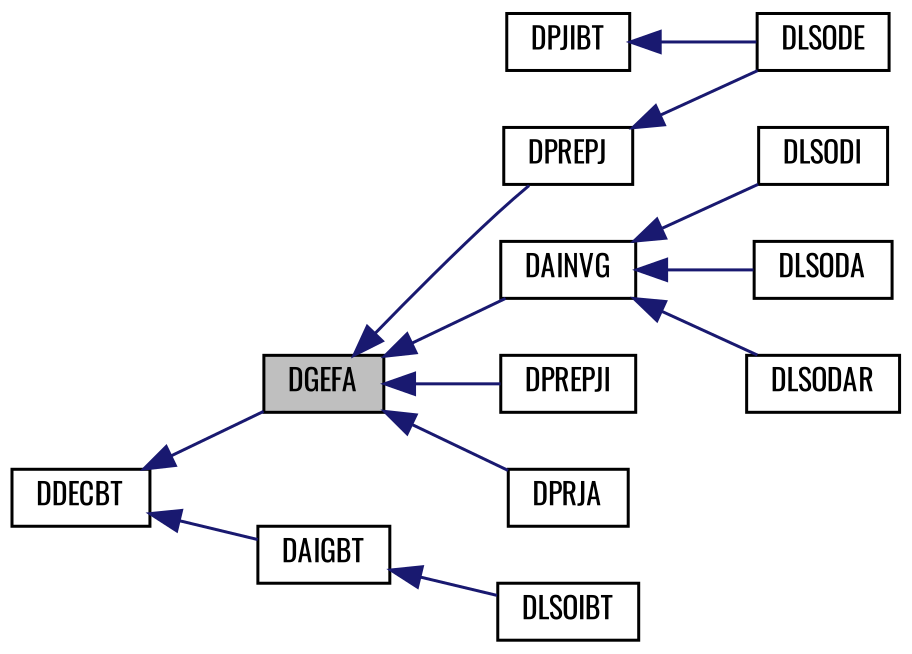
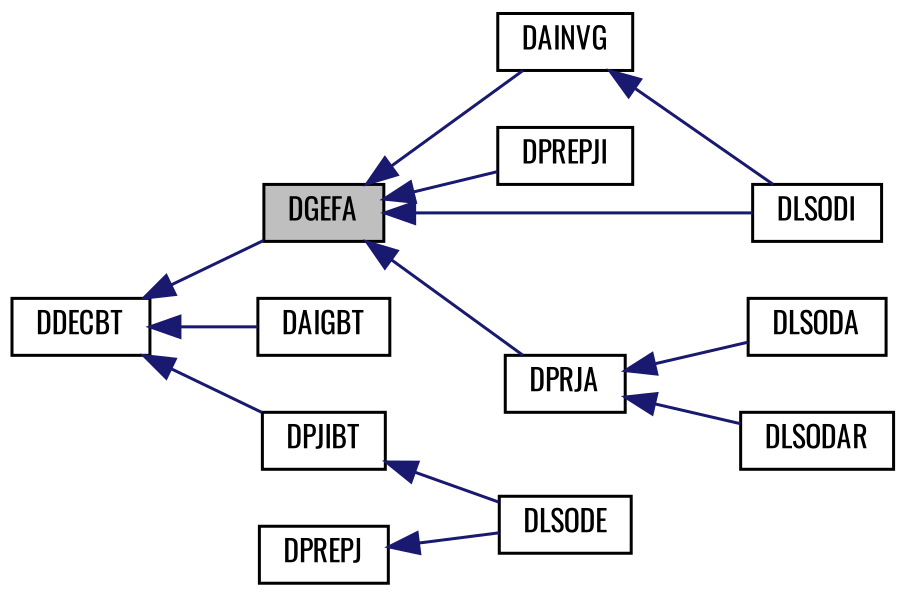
(450, 258) -> (584, 213)
(710, 270) -> (702, 353)
(710, 333) -> (698, 414)
none -> (217, 391)
(568, 612) -> none
